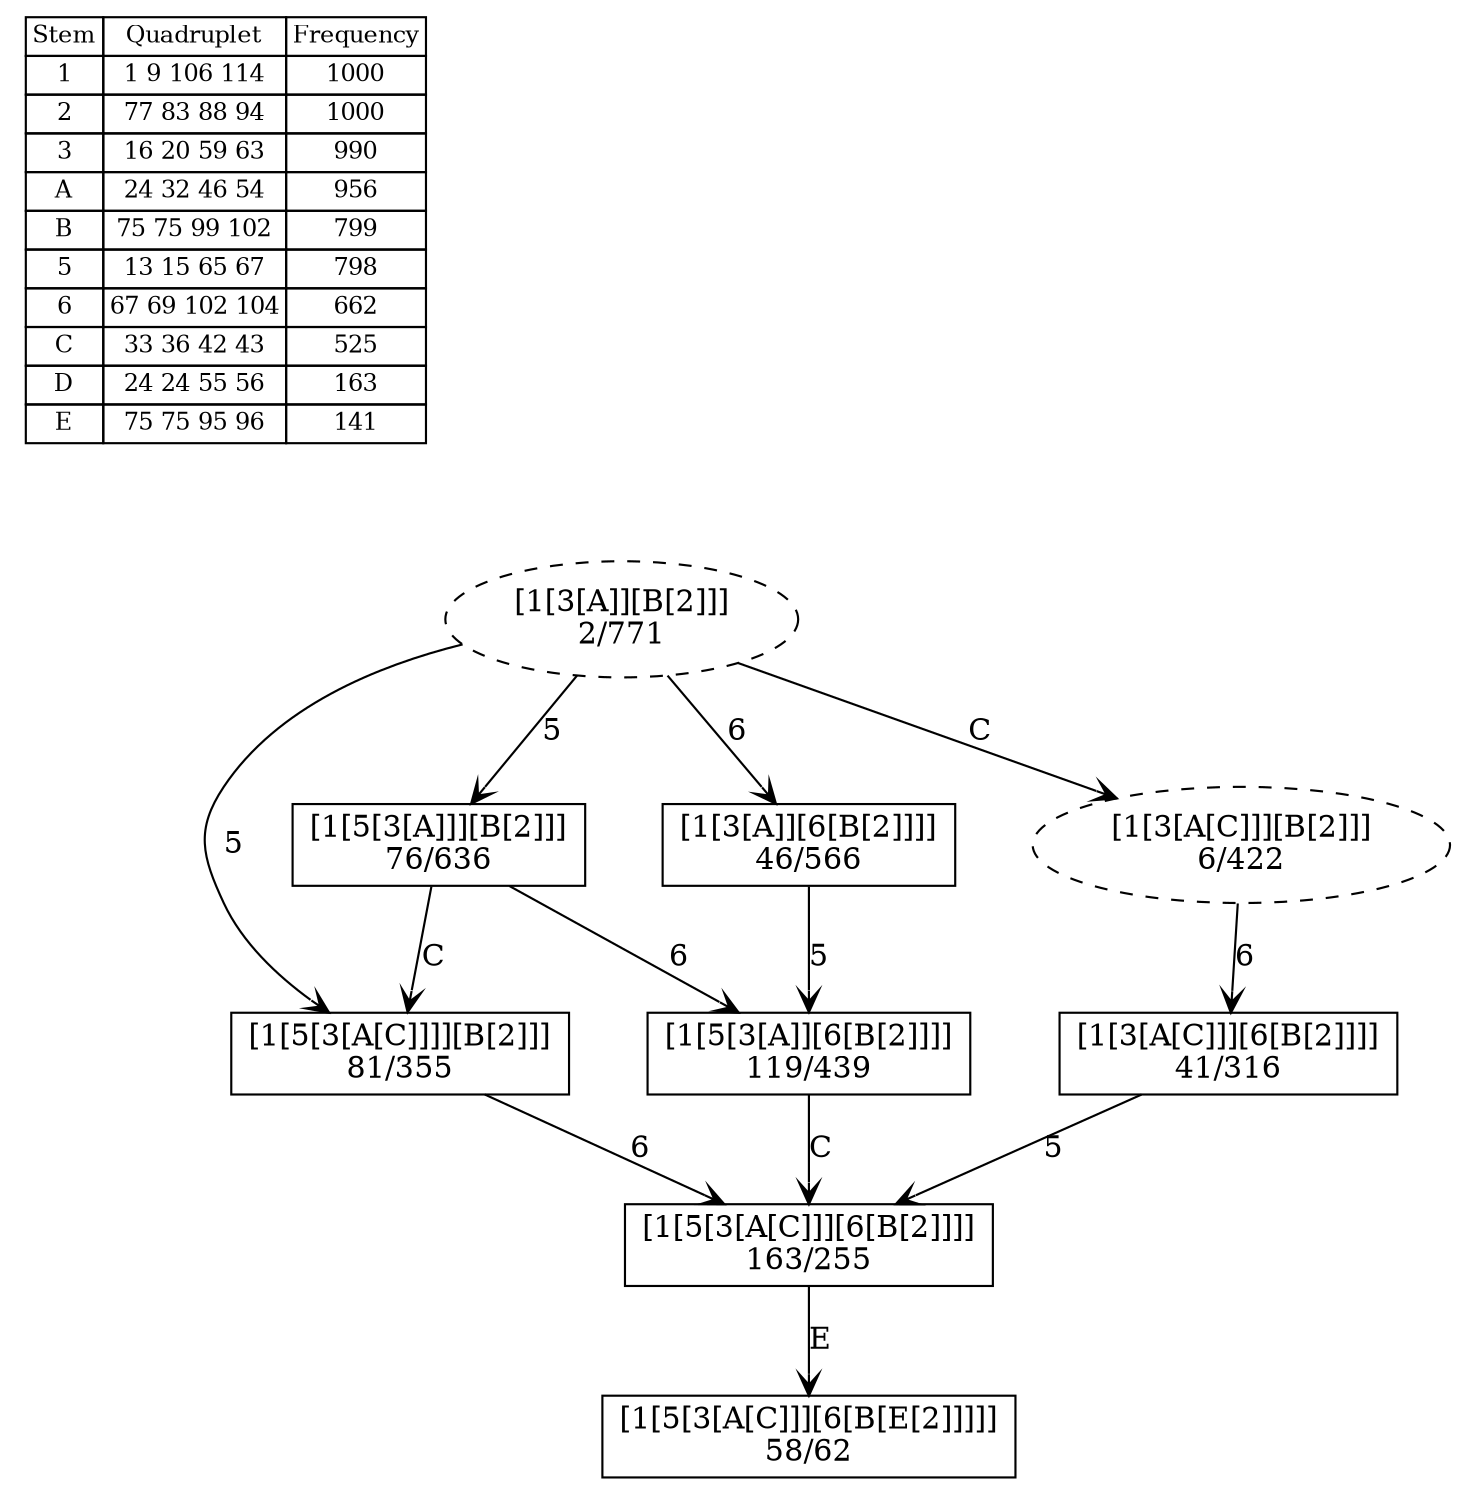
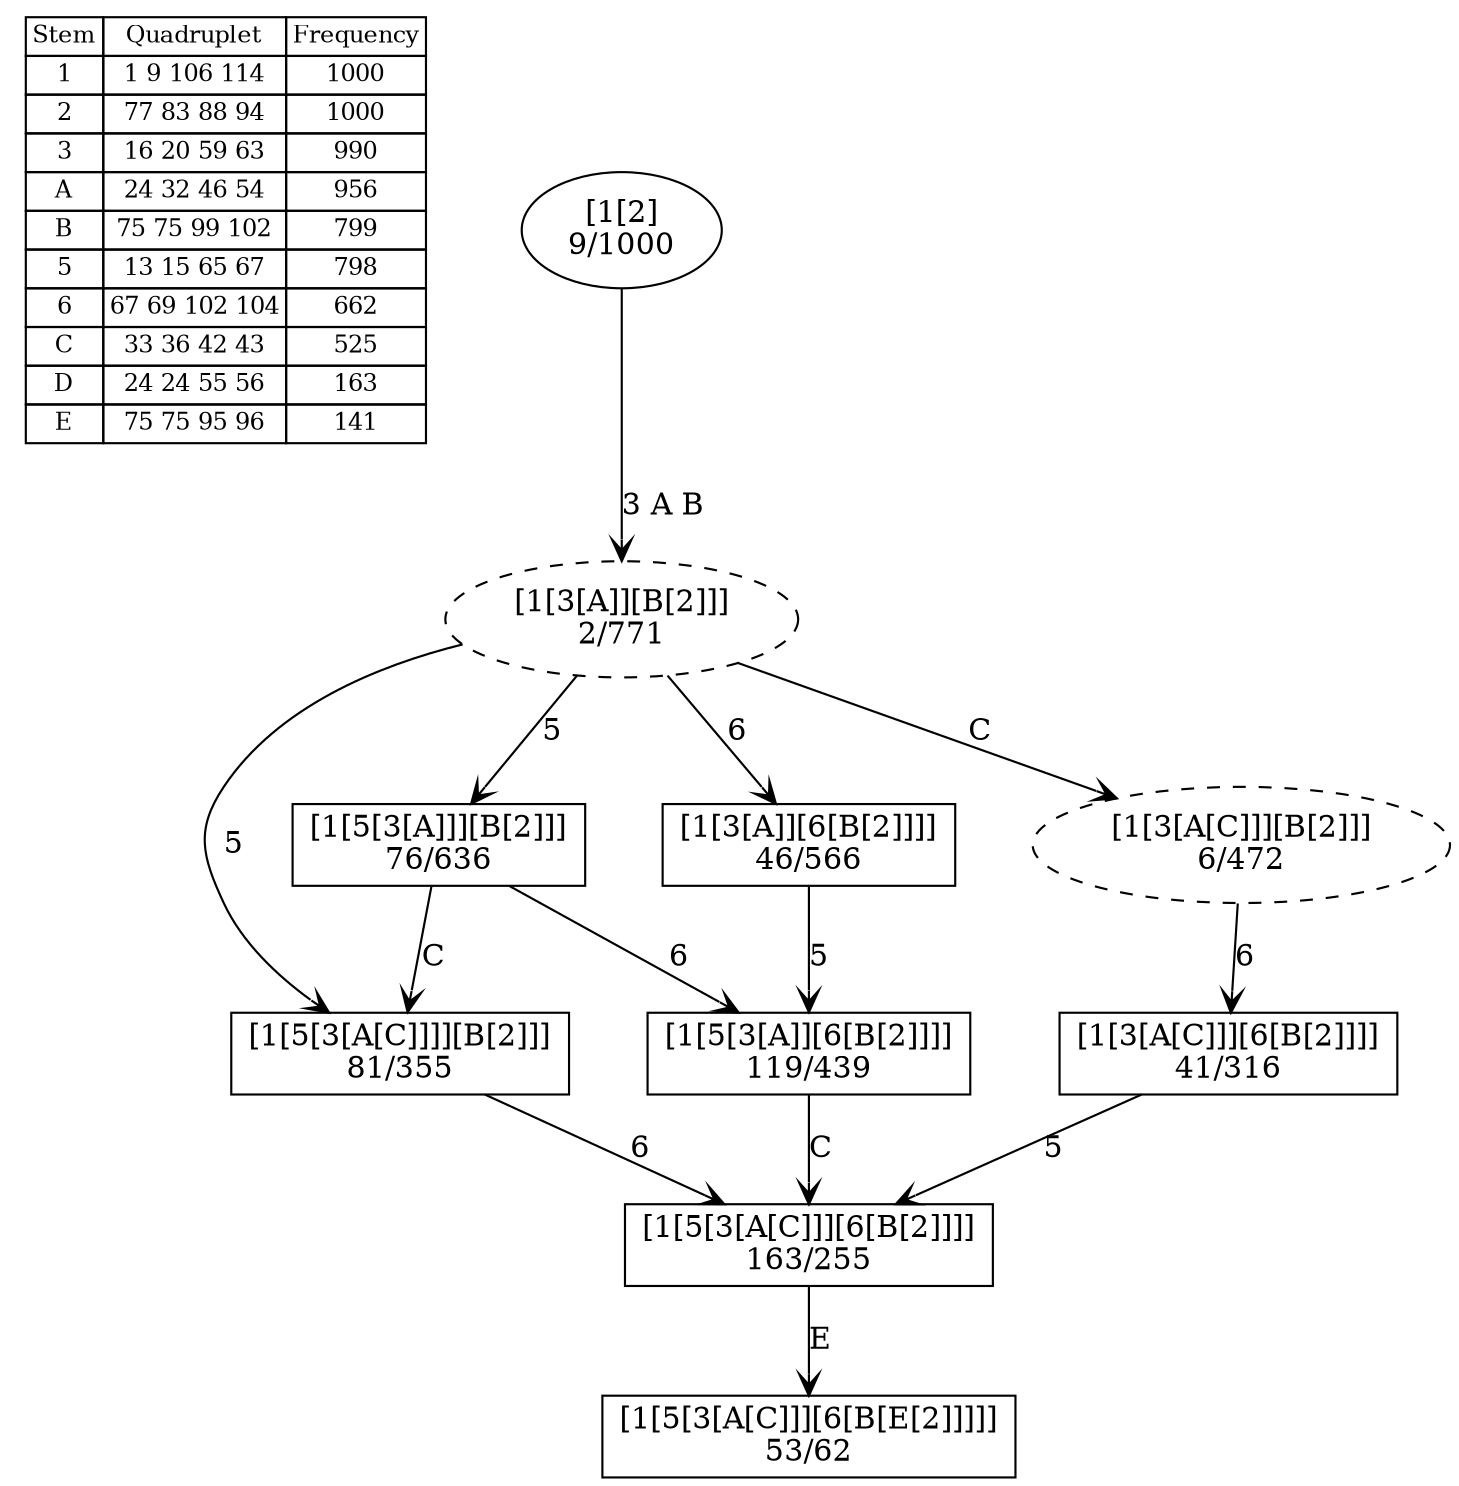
none -> (622, 230)
(1241, 845) -> (1241, 845)
(809, 1437) -> (809, 1437)
